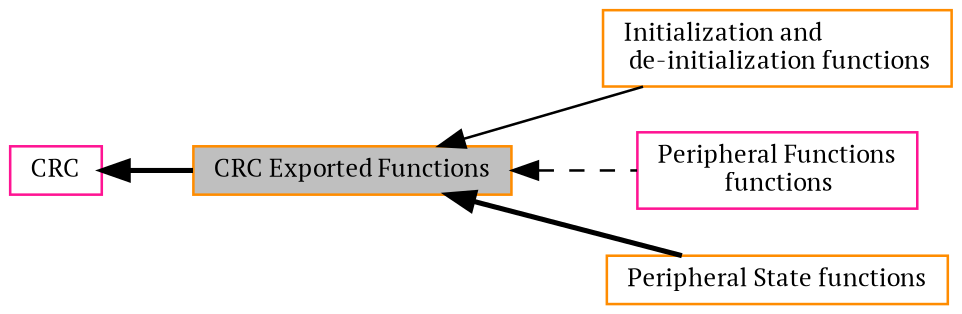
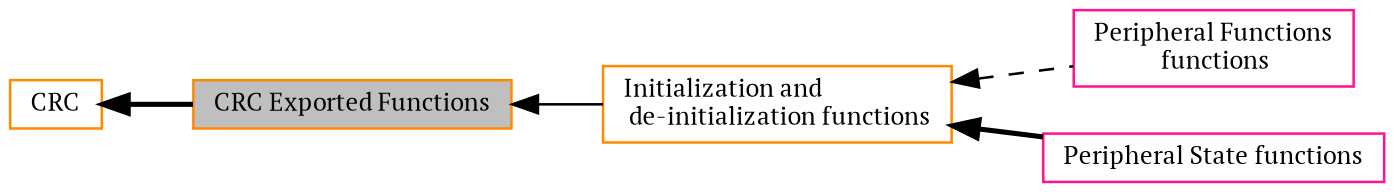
(56, 170) -> (56, 104)
(588, 170) -> (1026, 72)
(578, 229) -> (1011, 133)
(777, 280) -> (1214, 158)
